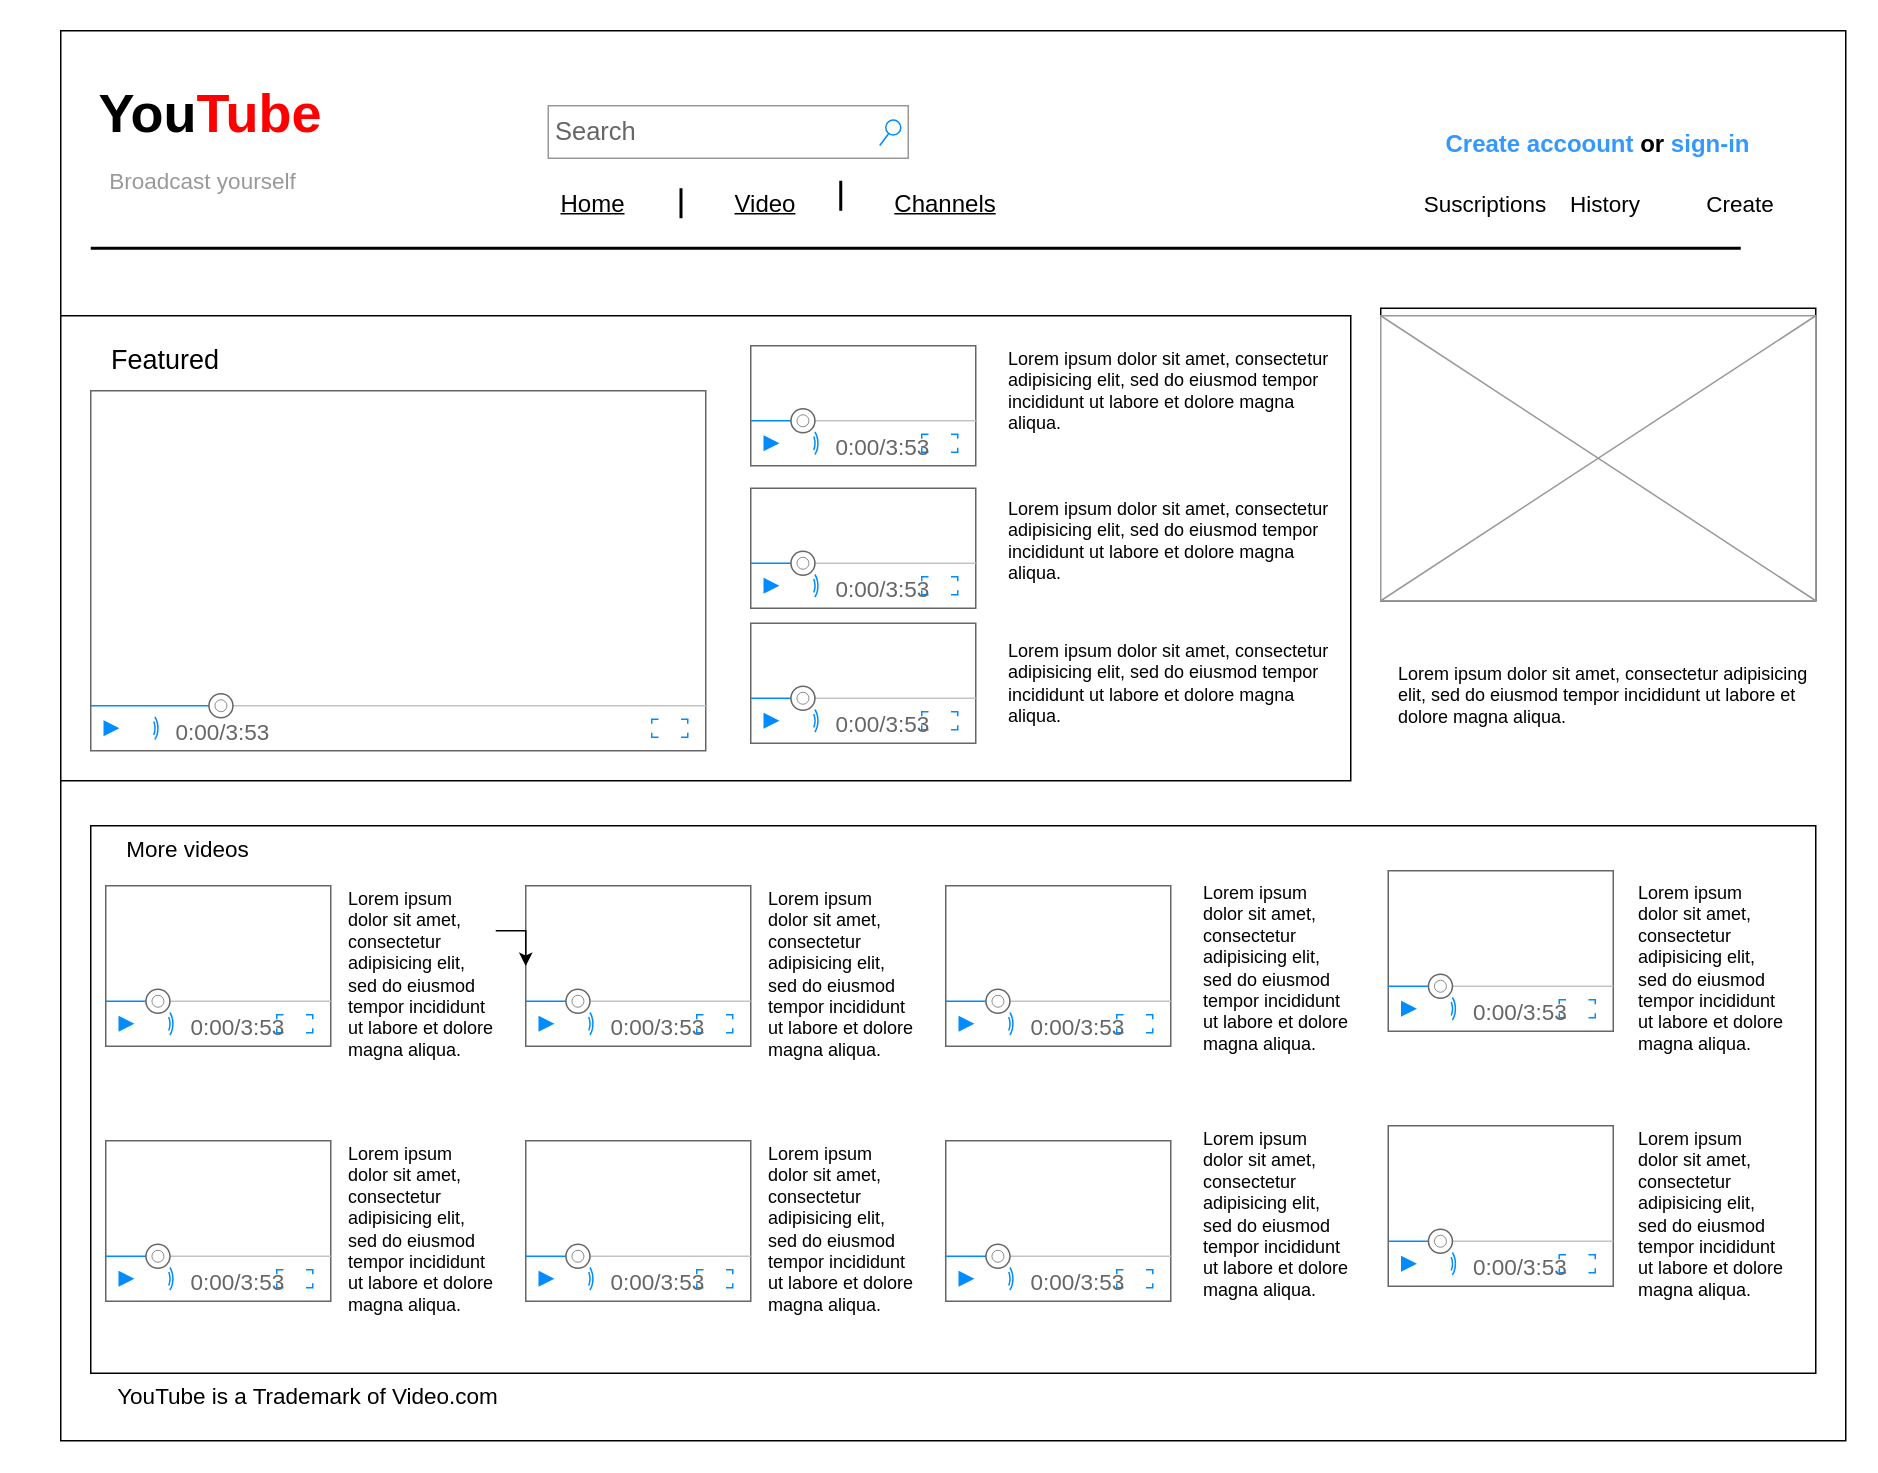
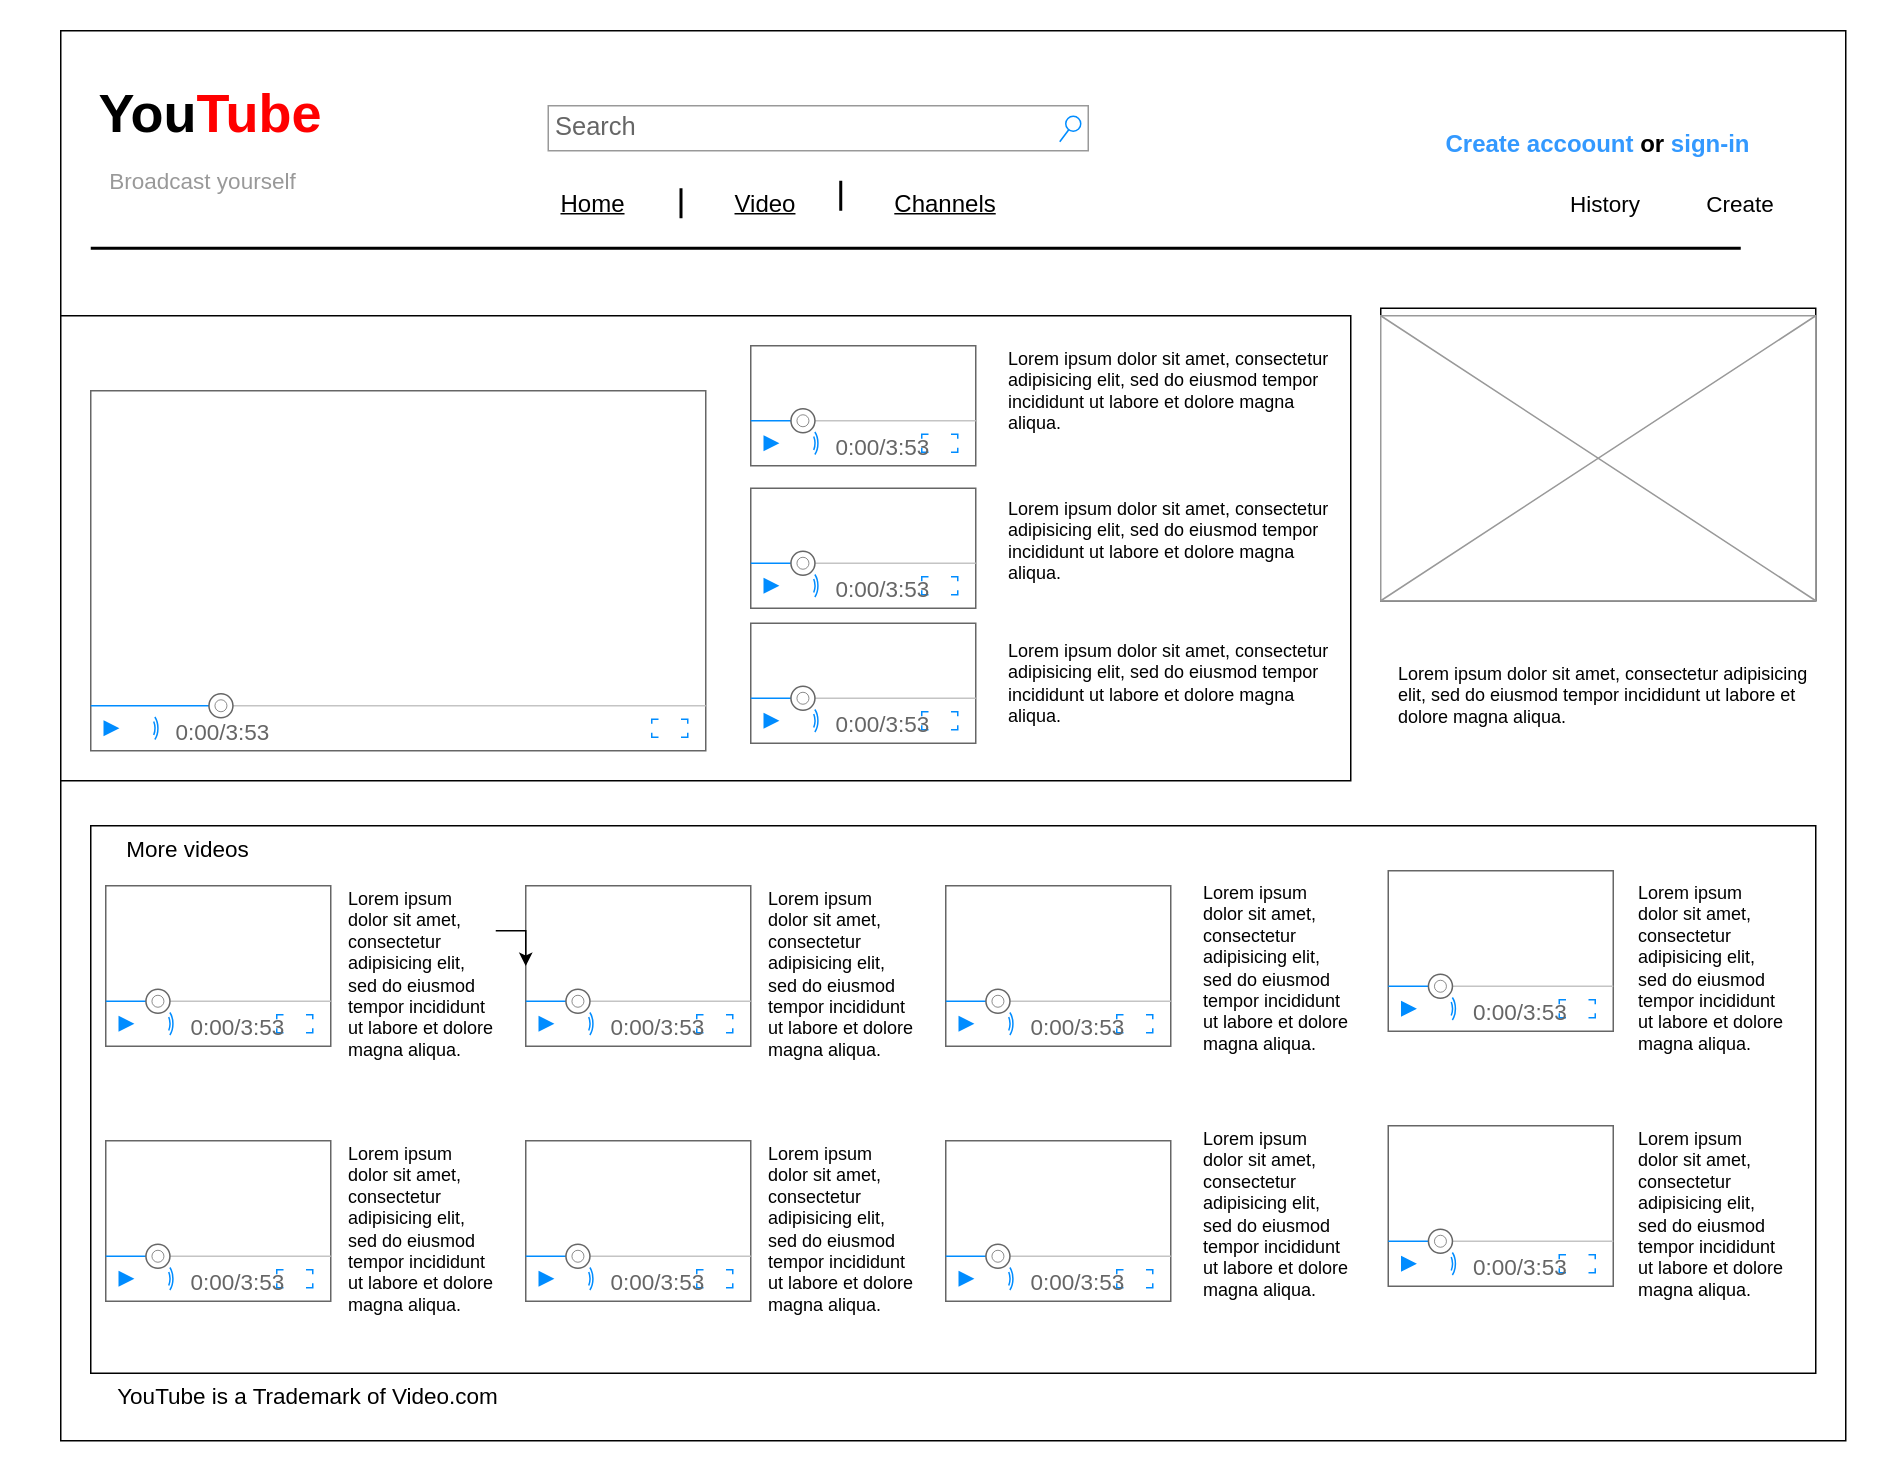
(728, 132) -> (818, 128)
(1486, 203) -> none
(166, 361) -> none
